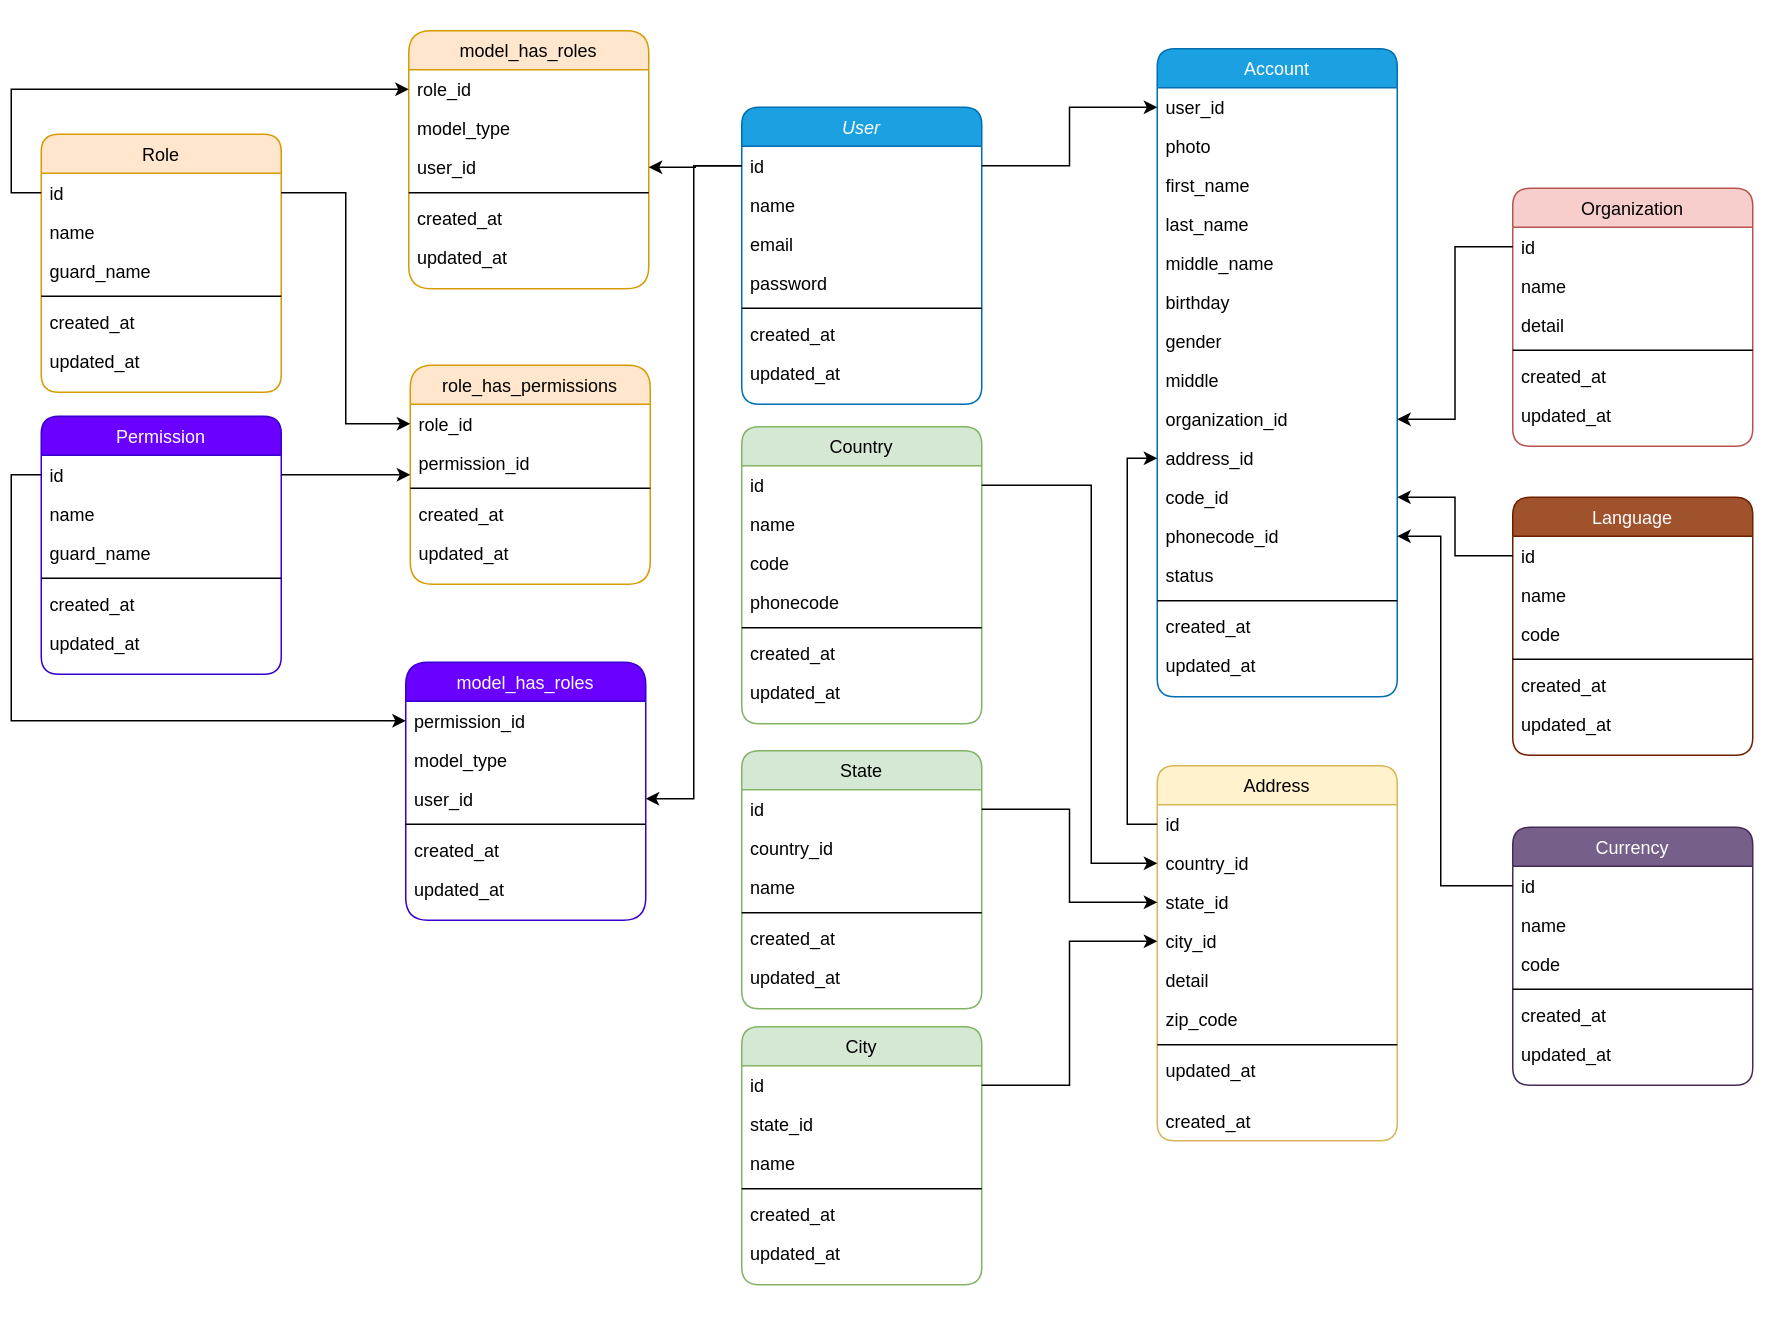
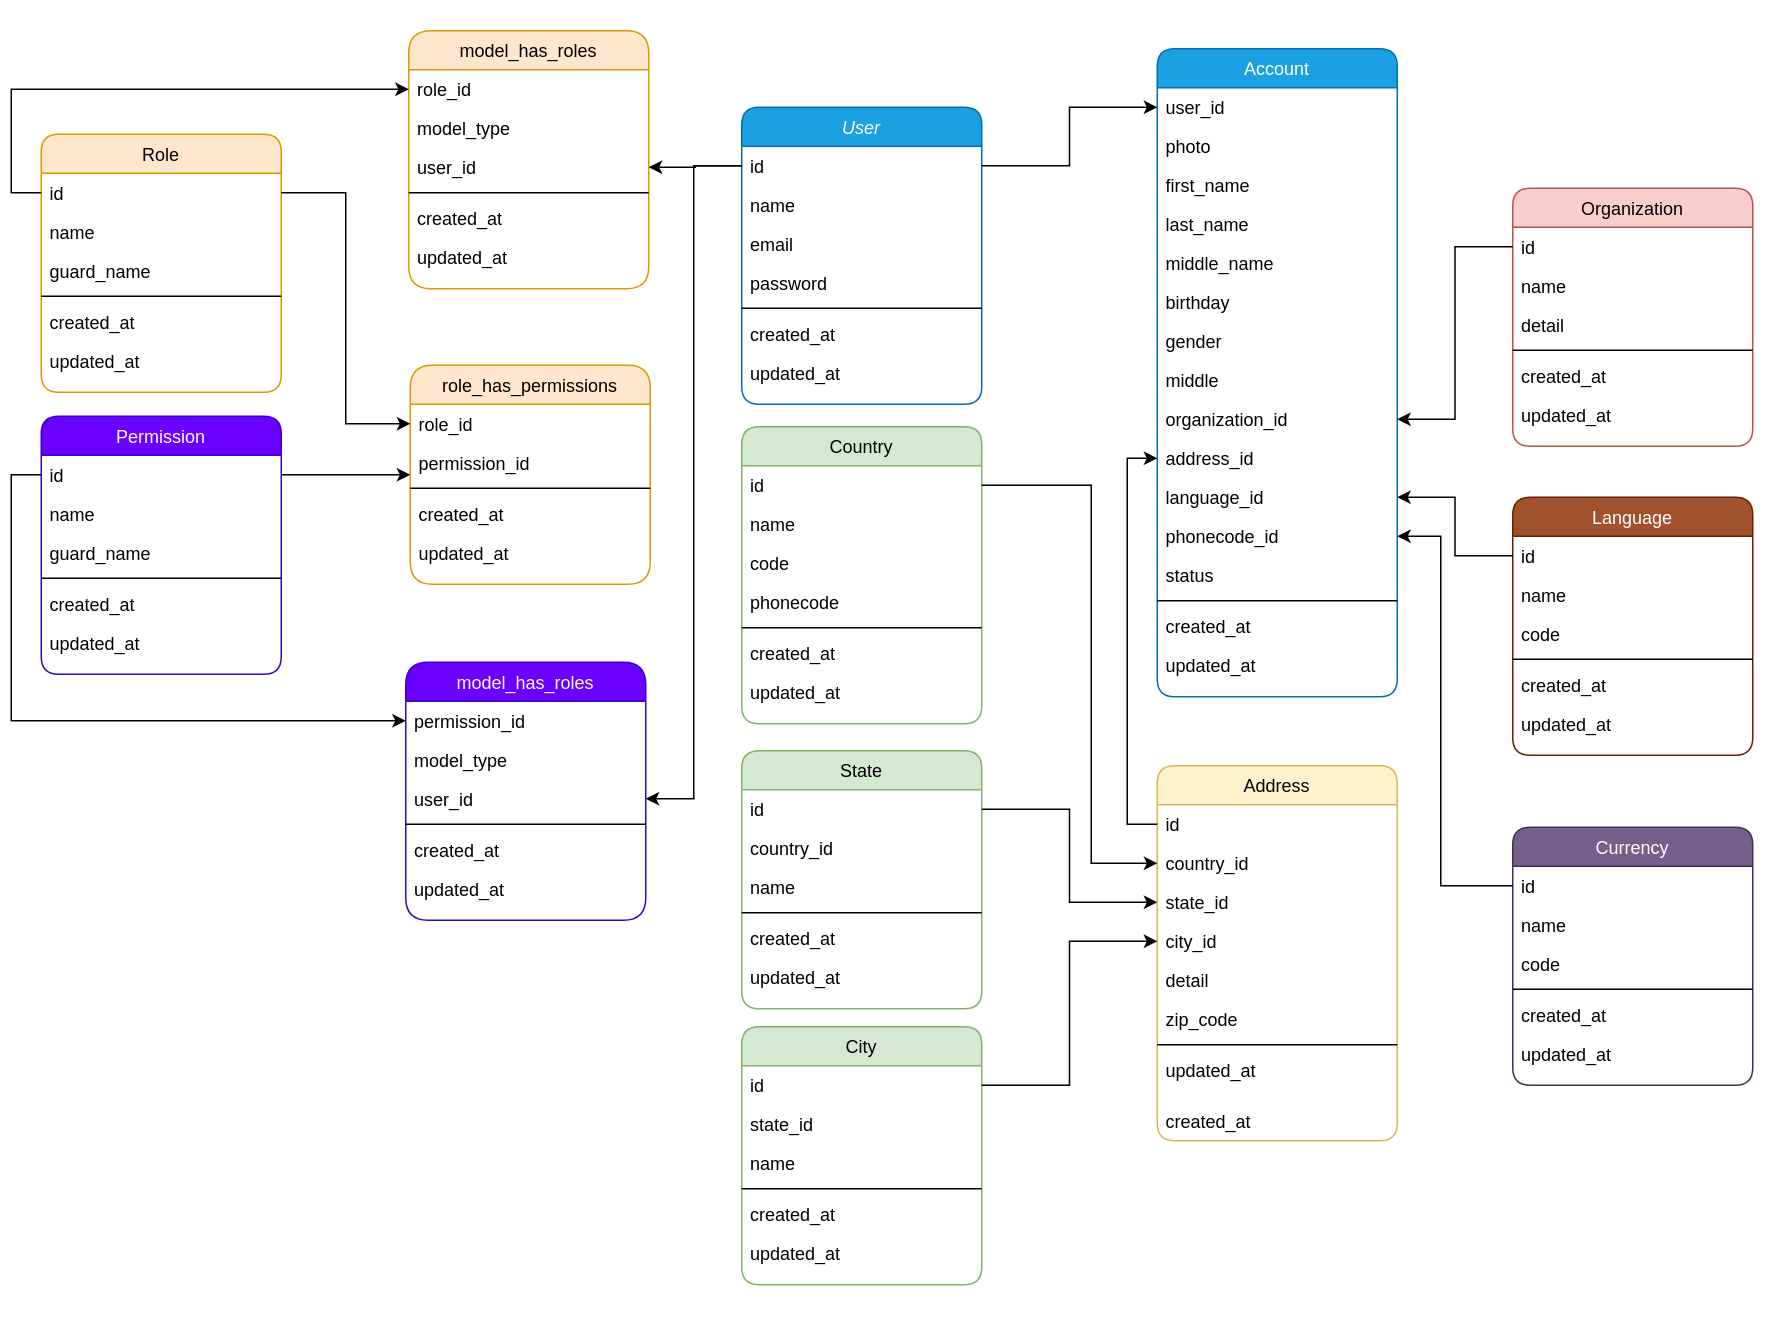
(1198, 498) -> (1216, 498)
